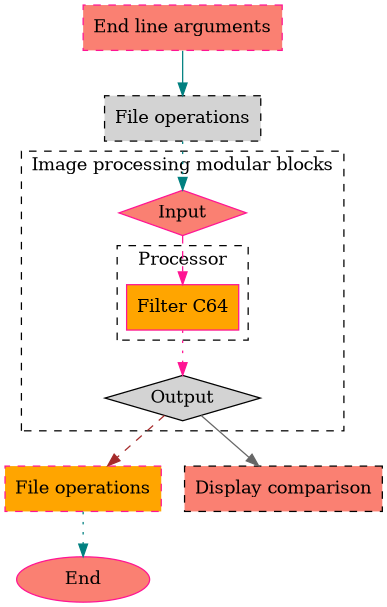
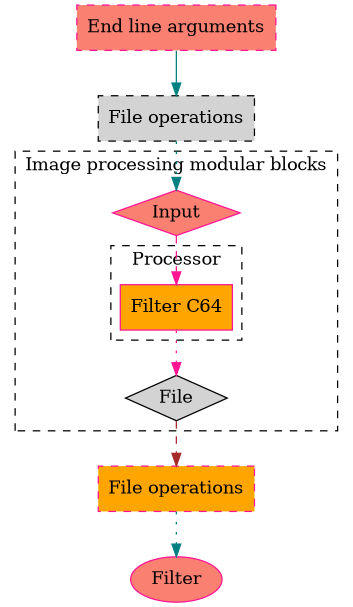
(183, 398) -> (176, 398)
(283, 489) -> none
(83, 579) -> (176, 579)
